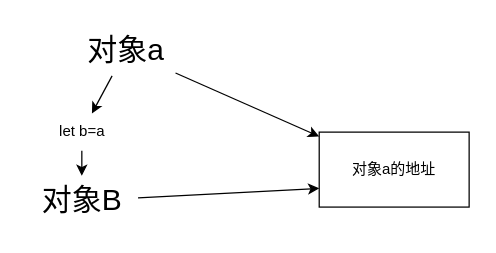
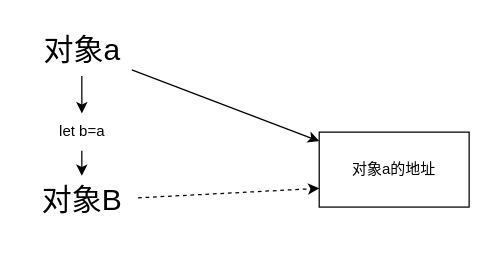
(126, 51) -> (82, 51)
(225, 193) -> (225, 193)
